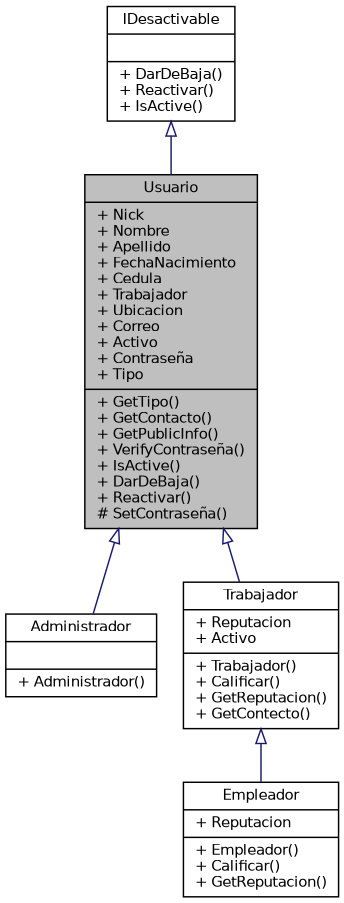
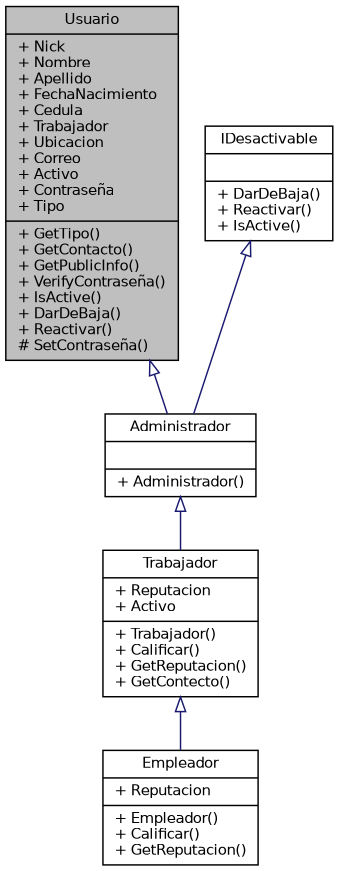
(171, 155) -> (220, 334)
(234, 562) -> (181, 531)
